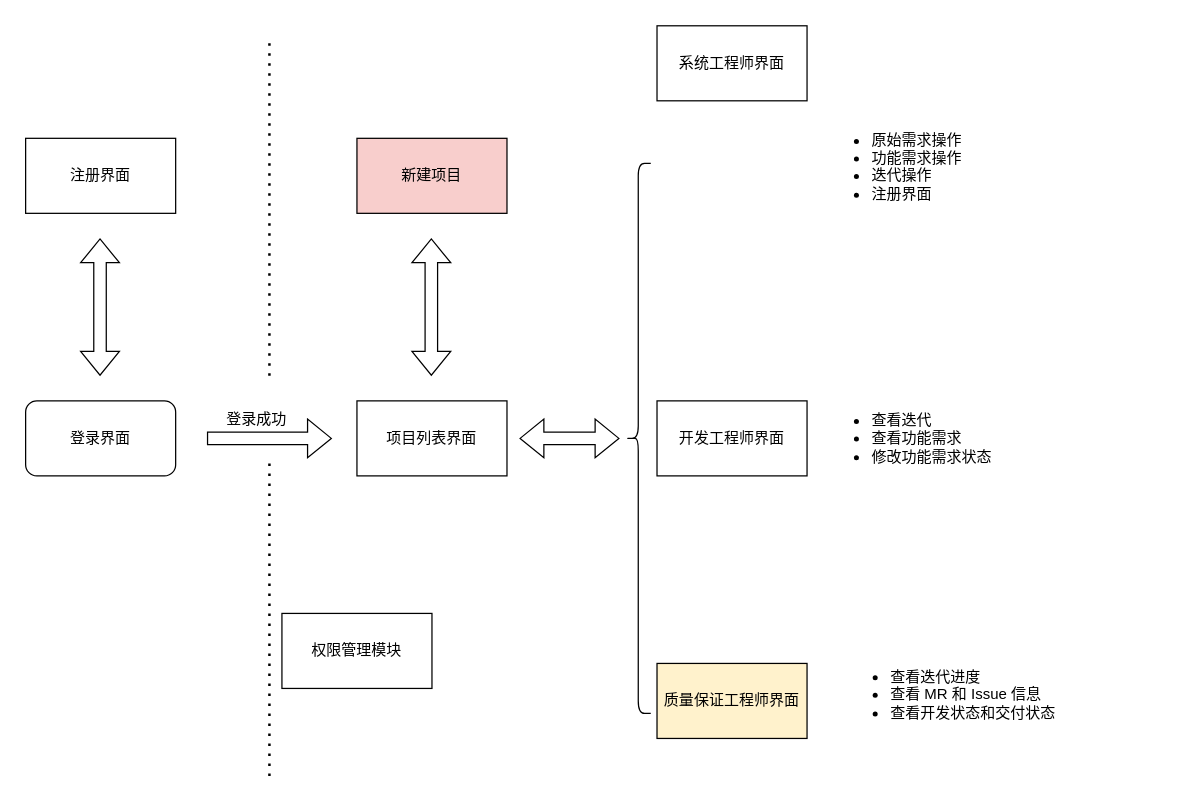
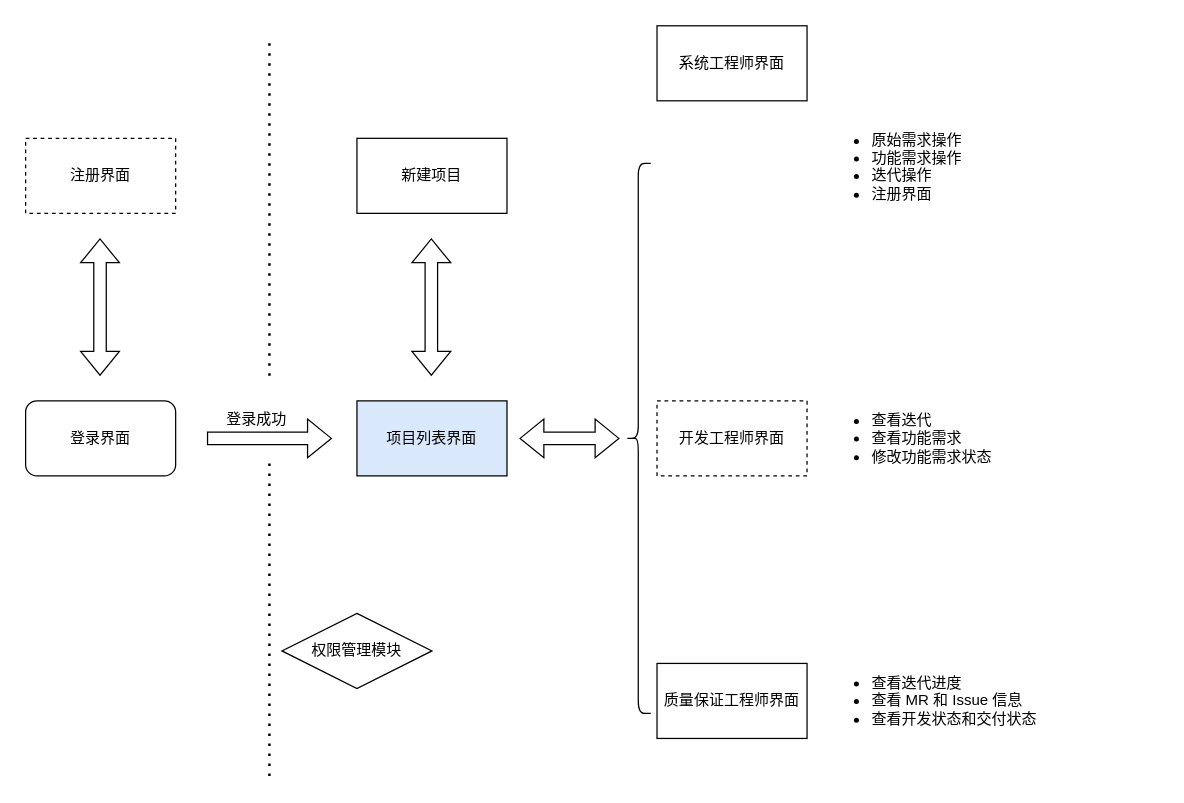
(101, 176) -> (101, 176)
(432, 176) -> (432, 176)
(432, 438) -> (432, 438)
(732, 438) -> (732, 438)
(357, 651) -> (357, 651)
(1007, 694) -> (988, 701)
(732, 701) -> (732, 701)
